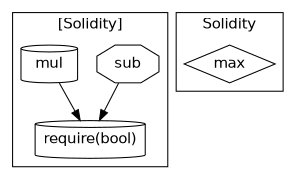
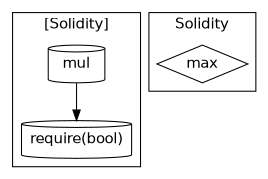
(128, 64) -> none
